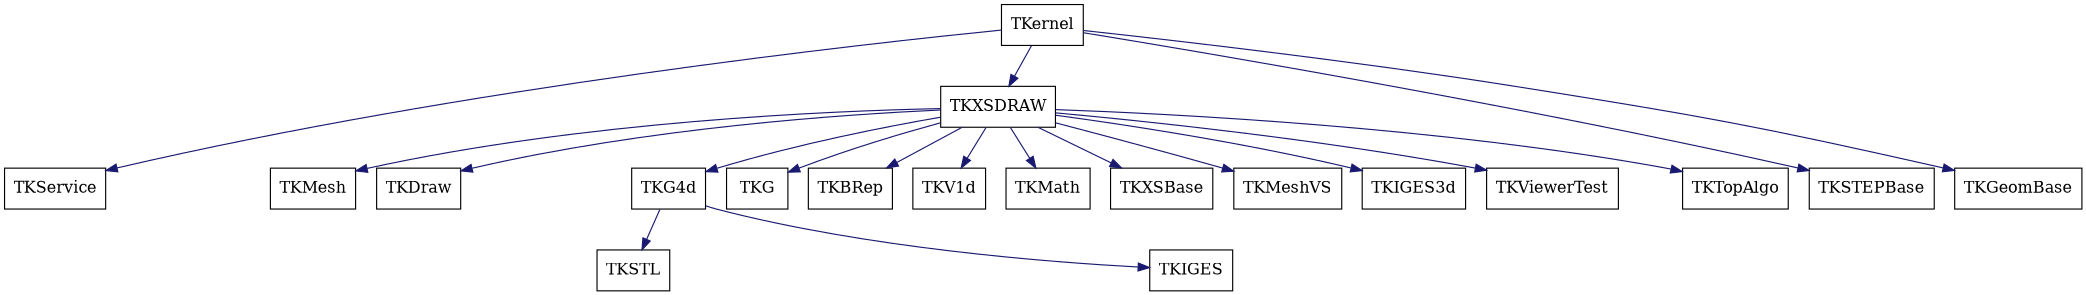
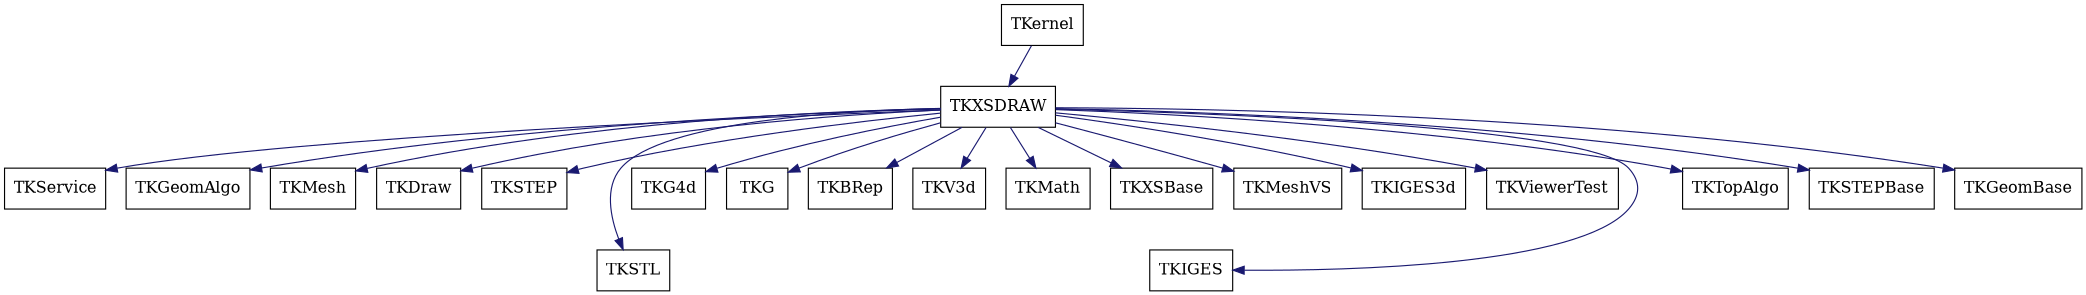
(557, 86) -> (446, 135)
(1515, 86) -> (1500, 122)
(1442, 96) -> (1558, 137)
none -> (188, 189)
none -> (524, 189)
(949, 189) -> (949, 189)
(653, 224) -> (670, 141)
(920, 247) -> (1633, 174)
